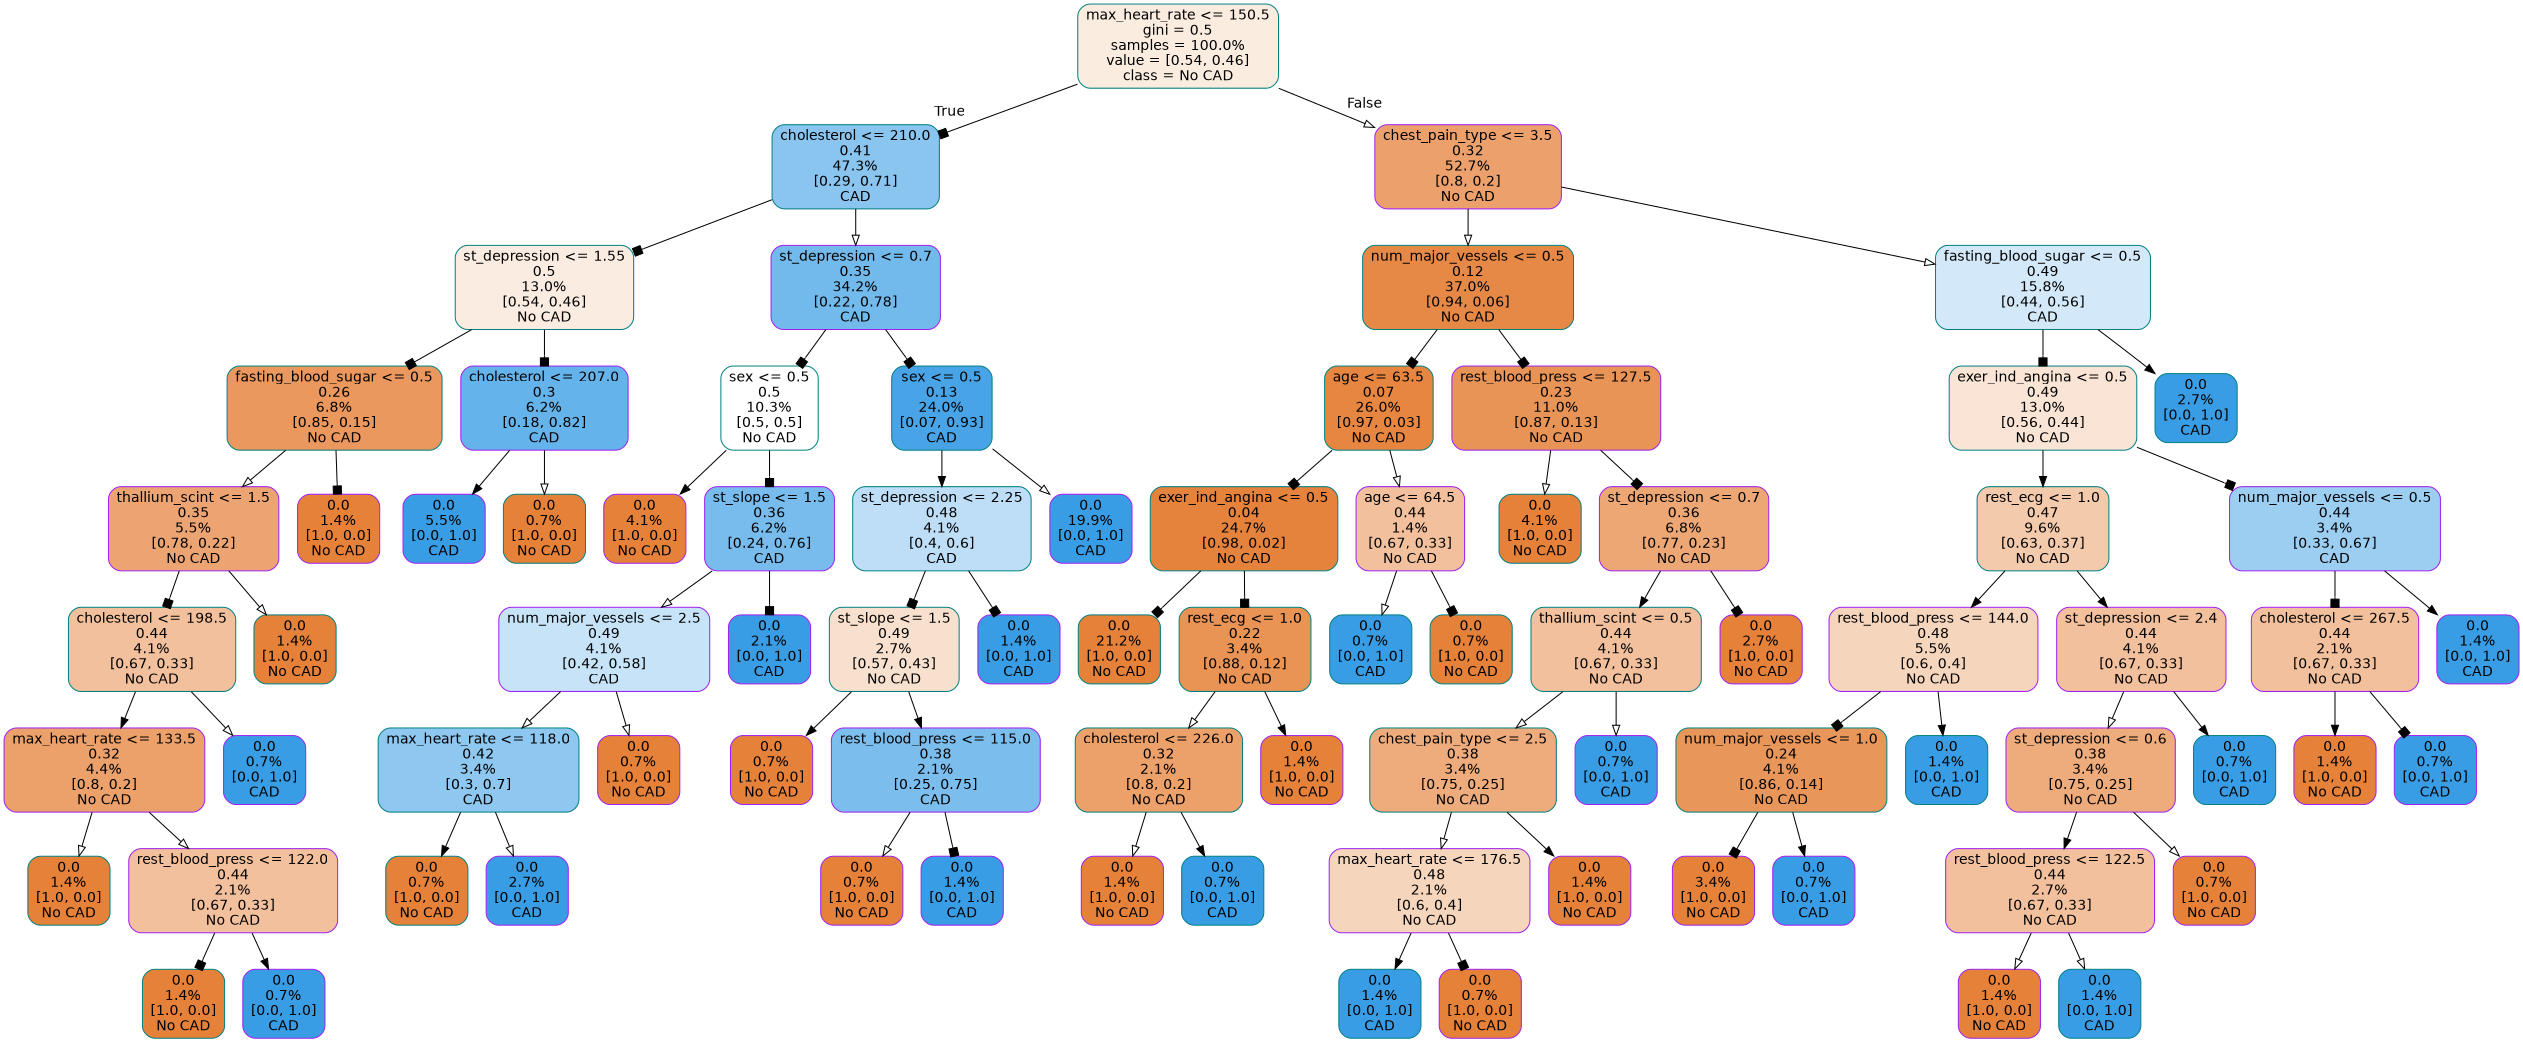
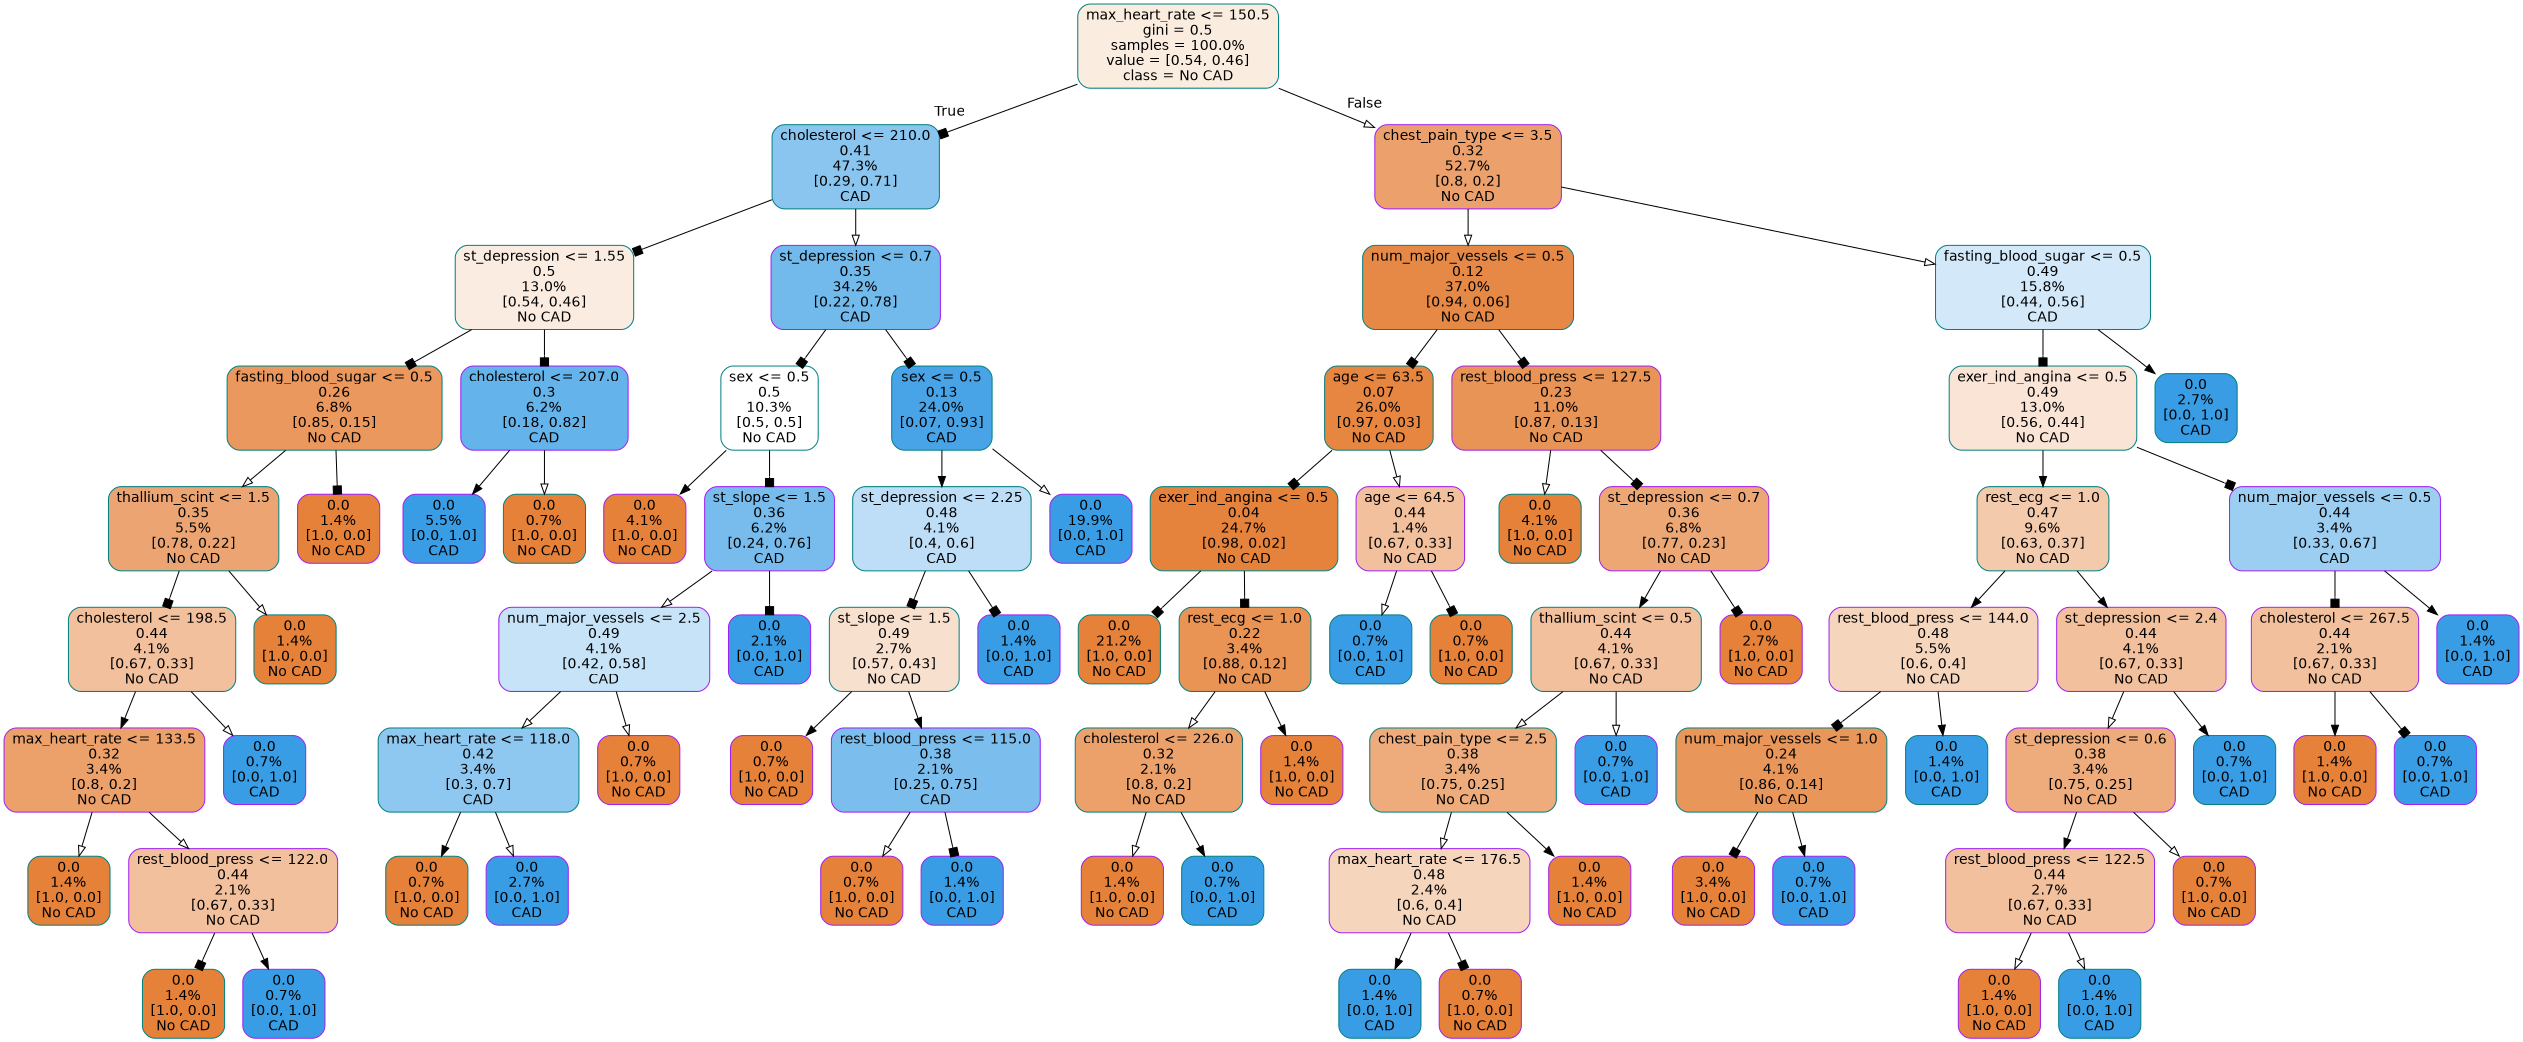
(194, 529) -> (194, 529)
(104, 770) -> (104, 770)
(1430, 891) -> (1430, 891)
